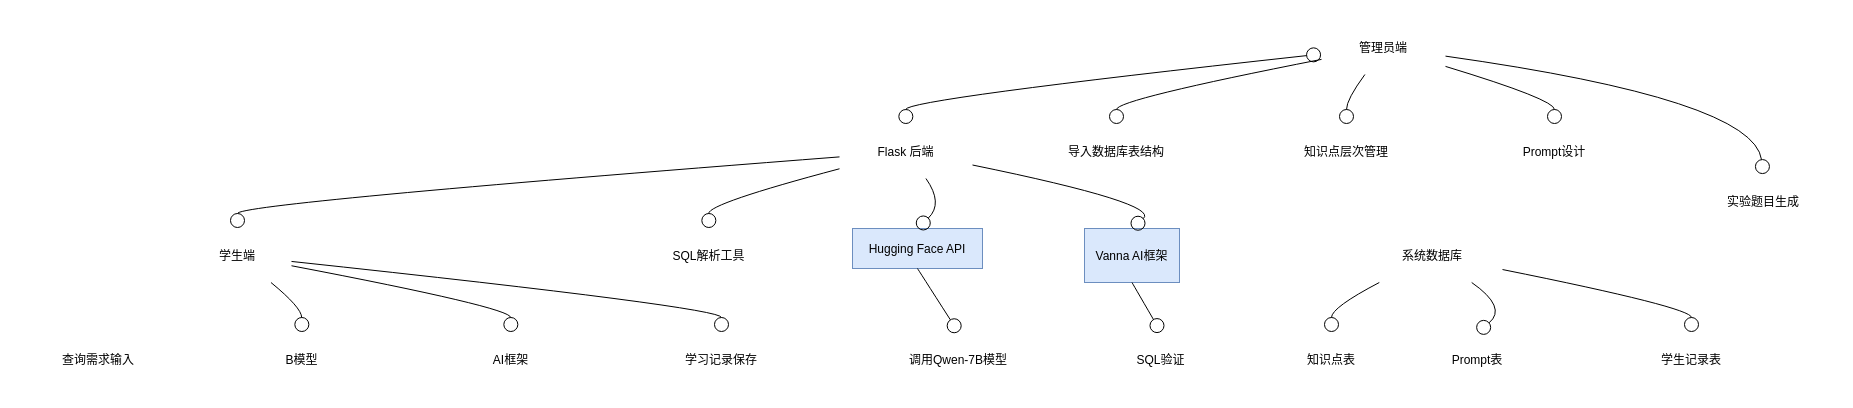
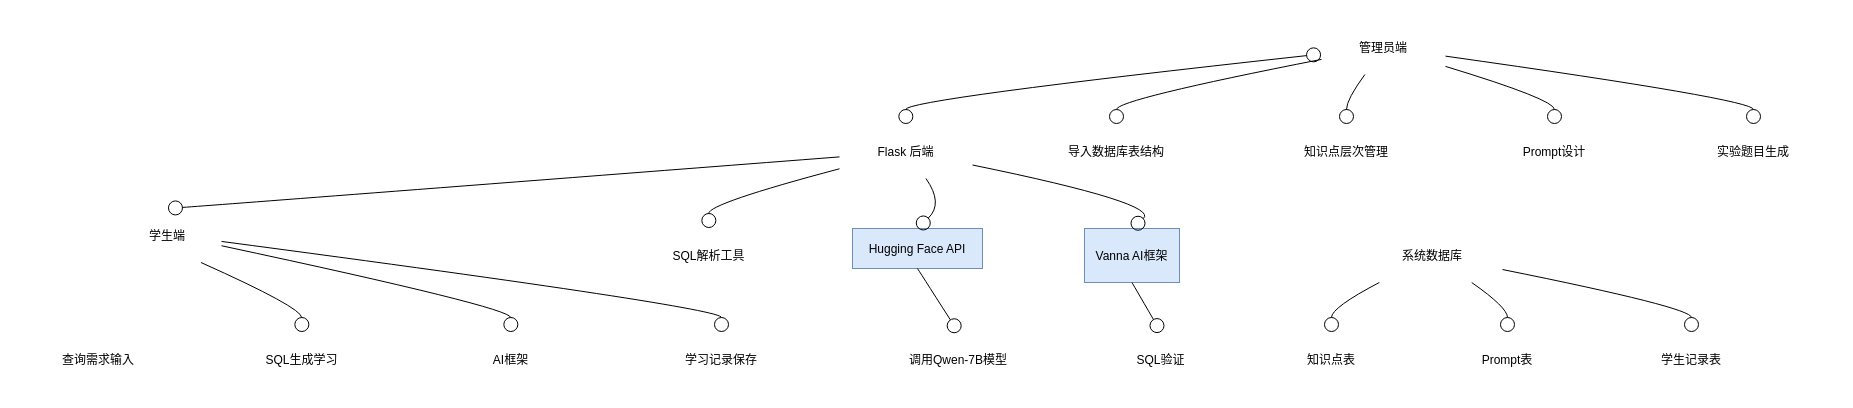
(1764, 202) -> (1754, 152)
(238, 256) -> (168, 236)
(302, 360) -> (302, 360)
(1478, 360) -> (1508, 360)
